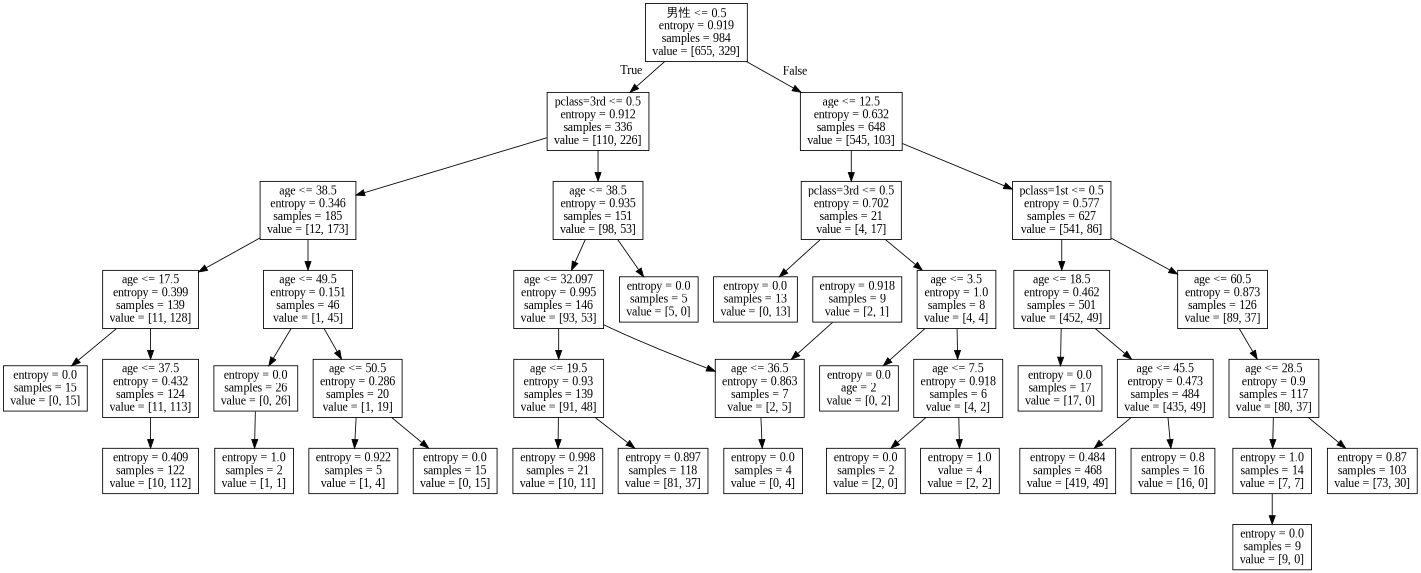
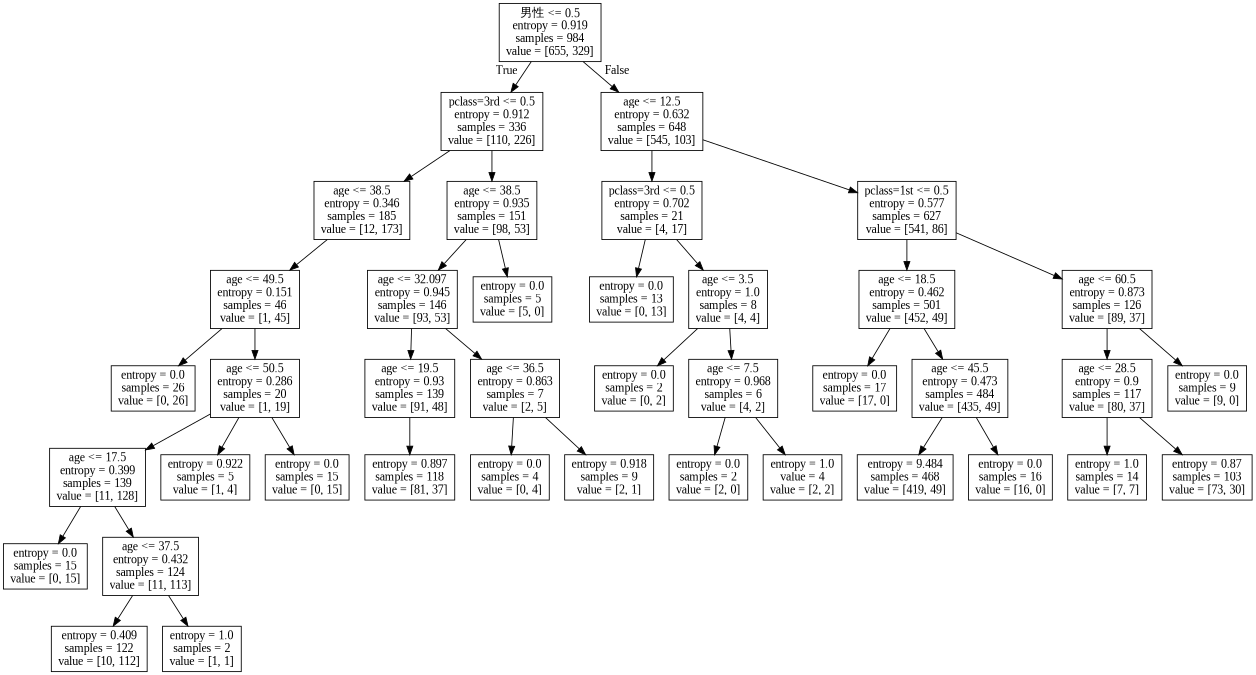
(233, 253) -> (182, 430)
(559, 299) -> (412, 299)
(815, 338) -> (562, 433)
(859, 388) -> (634, 388)
(958, 388) -> (733, 388)
(255, 425) -> (176, 607)
(558, 471) -> none
(1068, 471) -> (905, 477)
(1173, 471) -> (1010, 477)
(1272, 505) -> (1158, 344)
